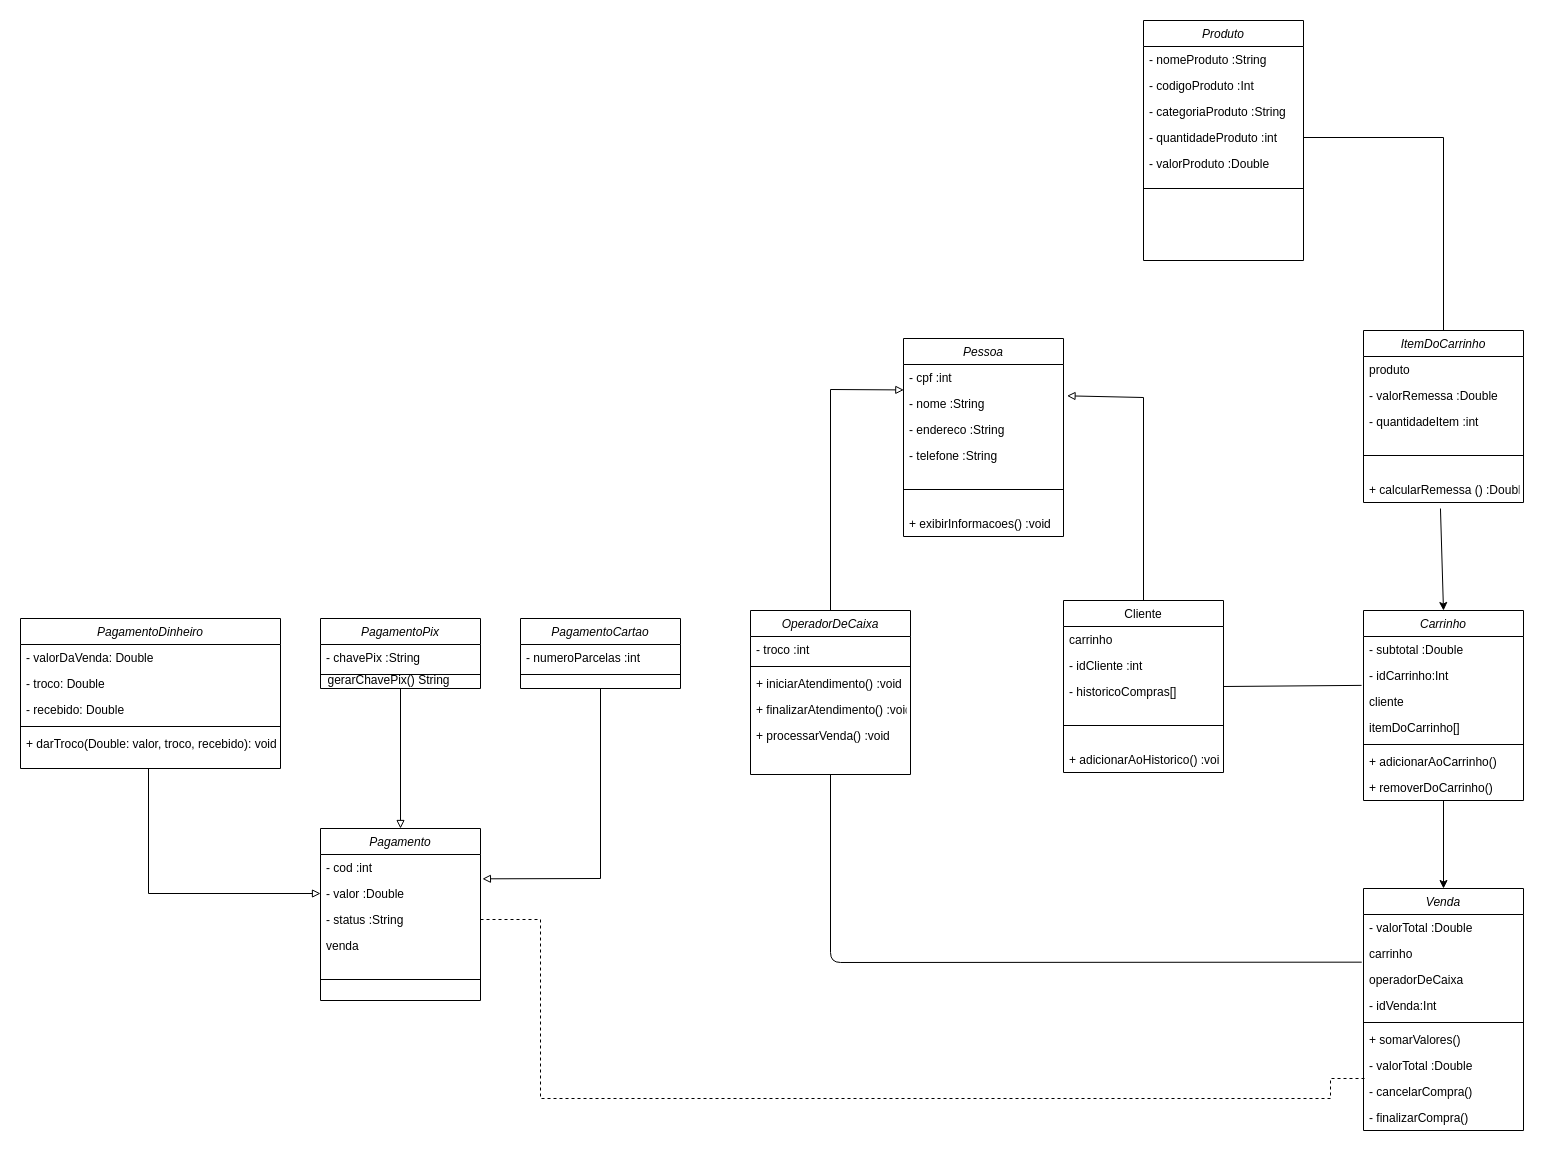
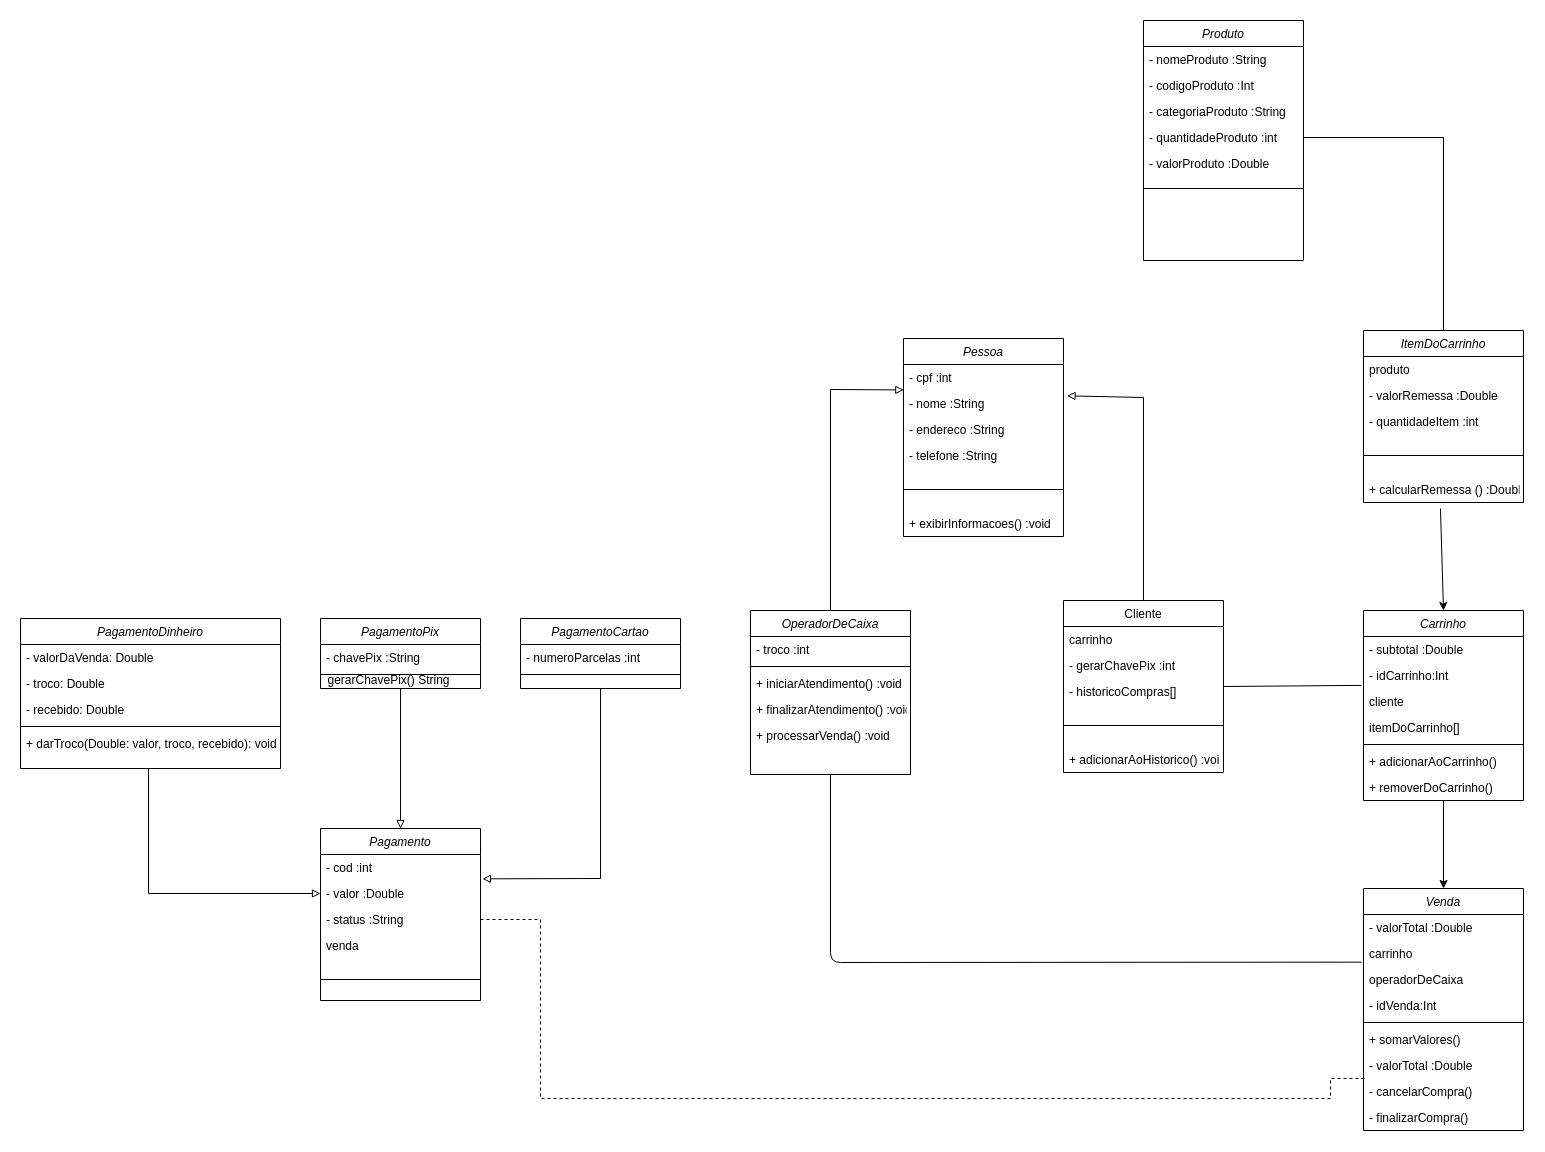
(1112, 666) -> (1128, 666)
